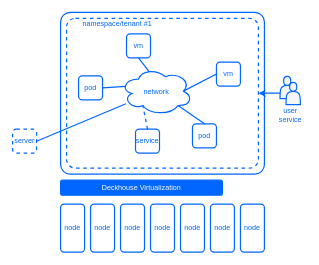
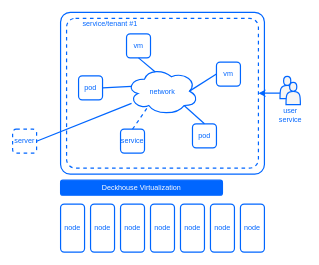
(120, 24) -> (115, 24)
(156, 91) -> (162, 91)
(147, 141) -> (132, 141)
